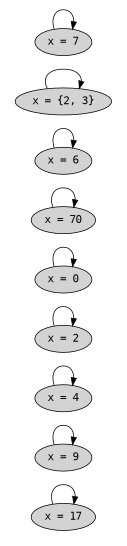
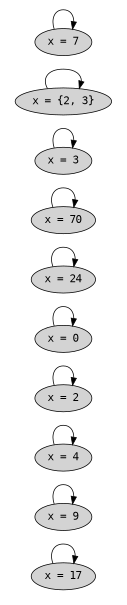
(63, 161) -> (63, 161)
none -> (63, 280)
